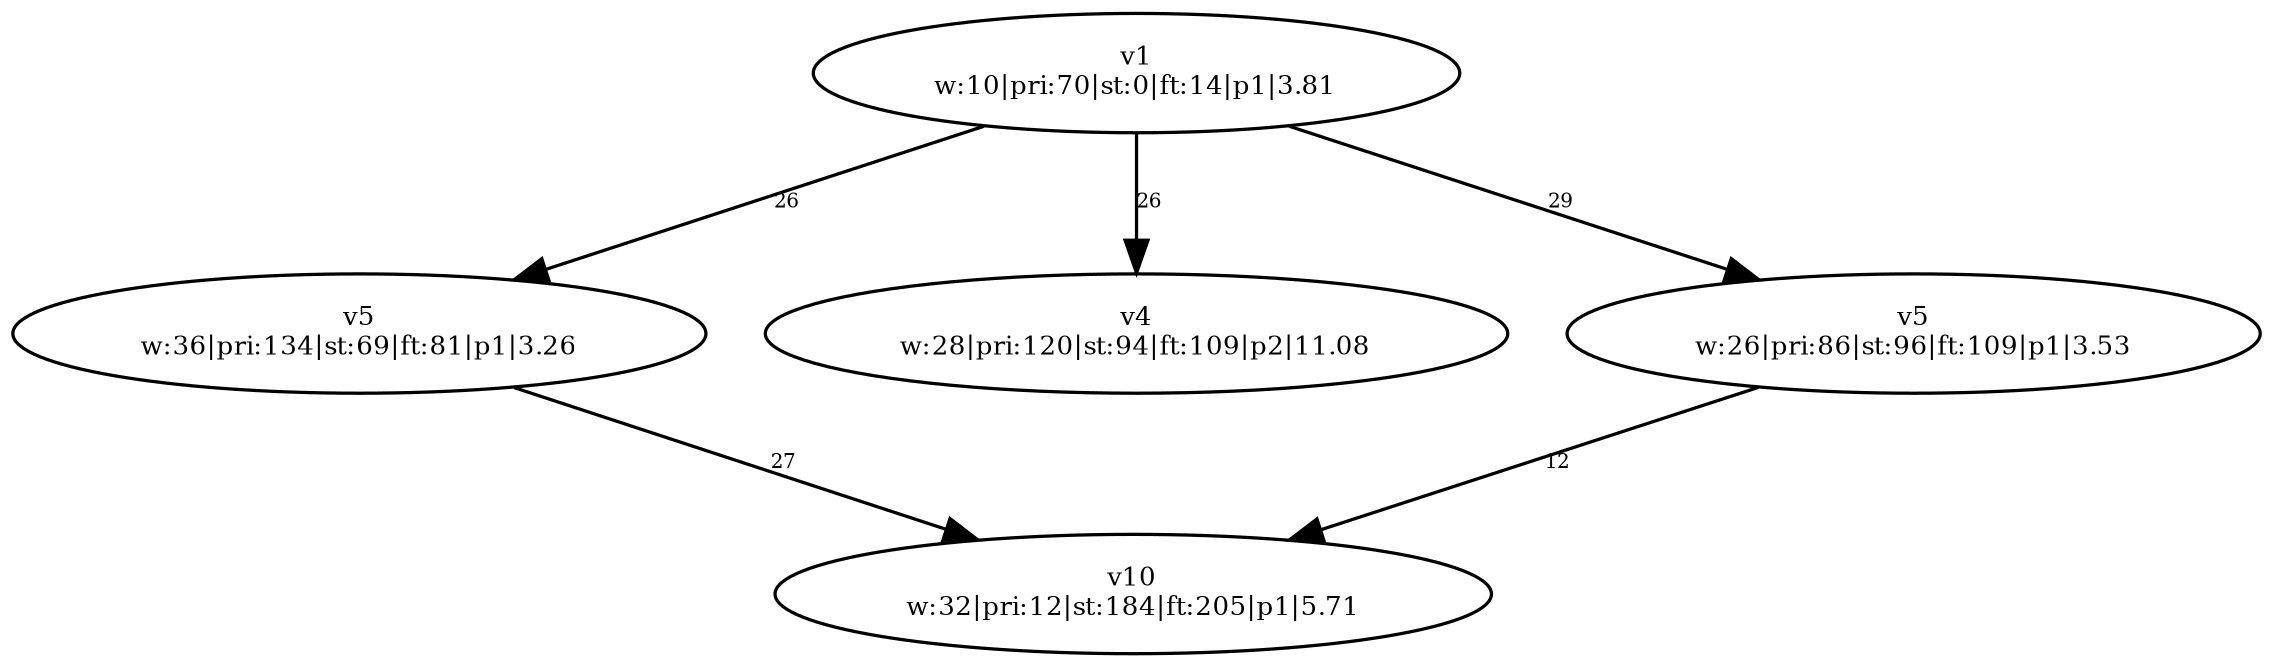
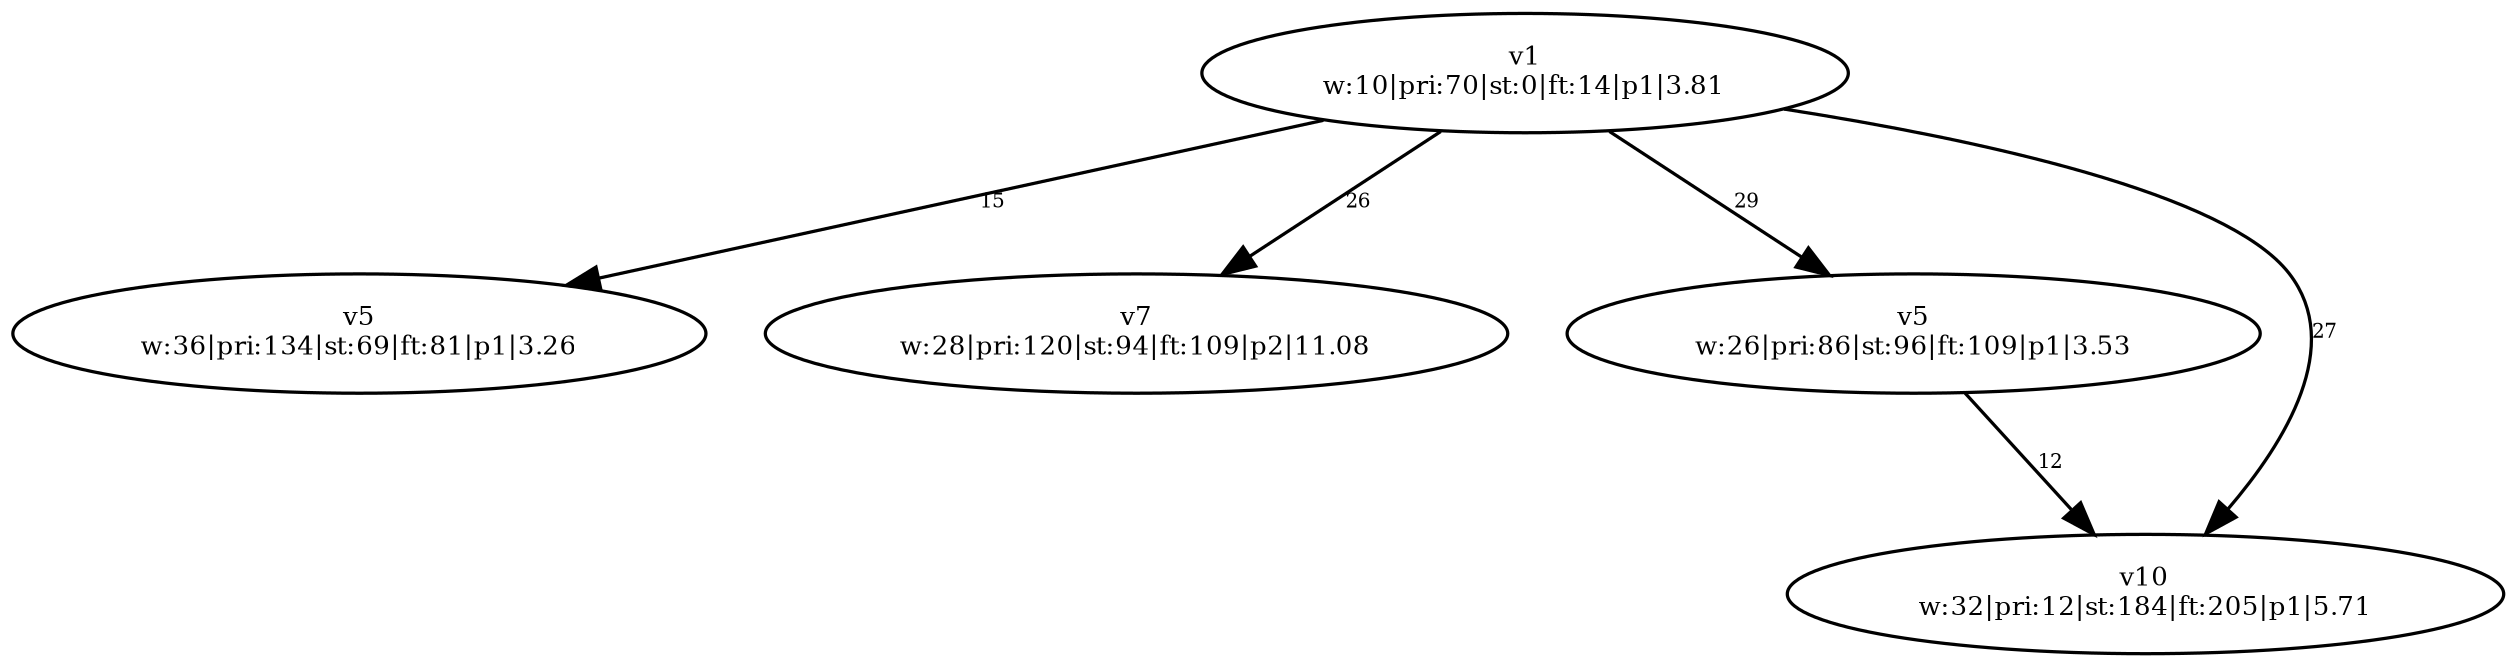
(787, 203) -> (993, 203)
(1137, 334) -> (1137, 334)
(730, 458) -> (2173, 202)
